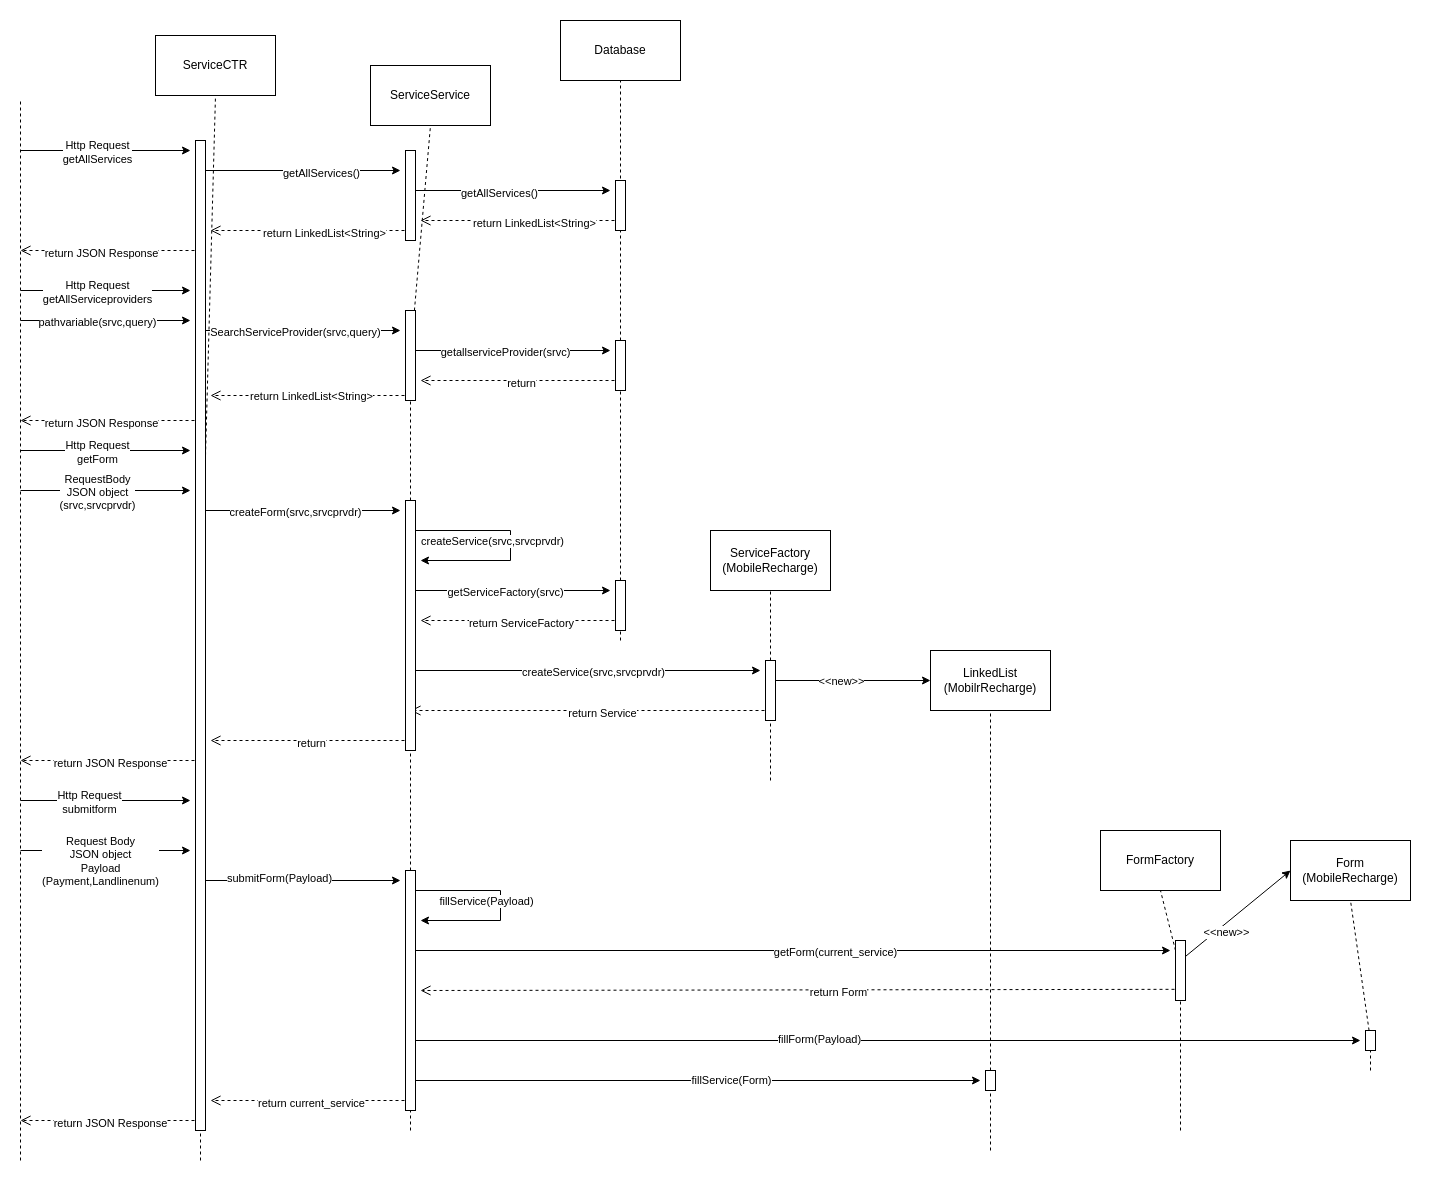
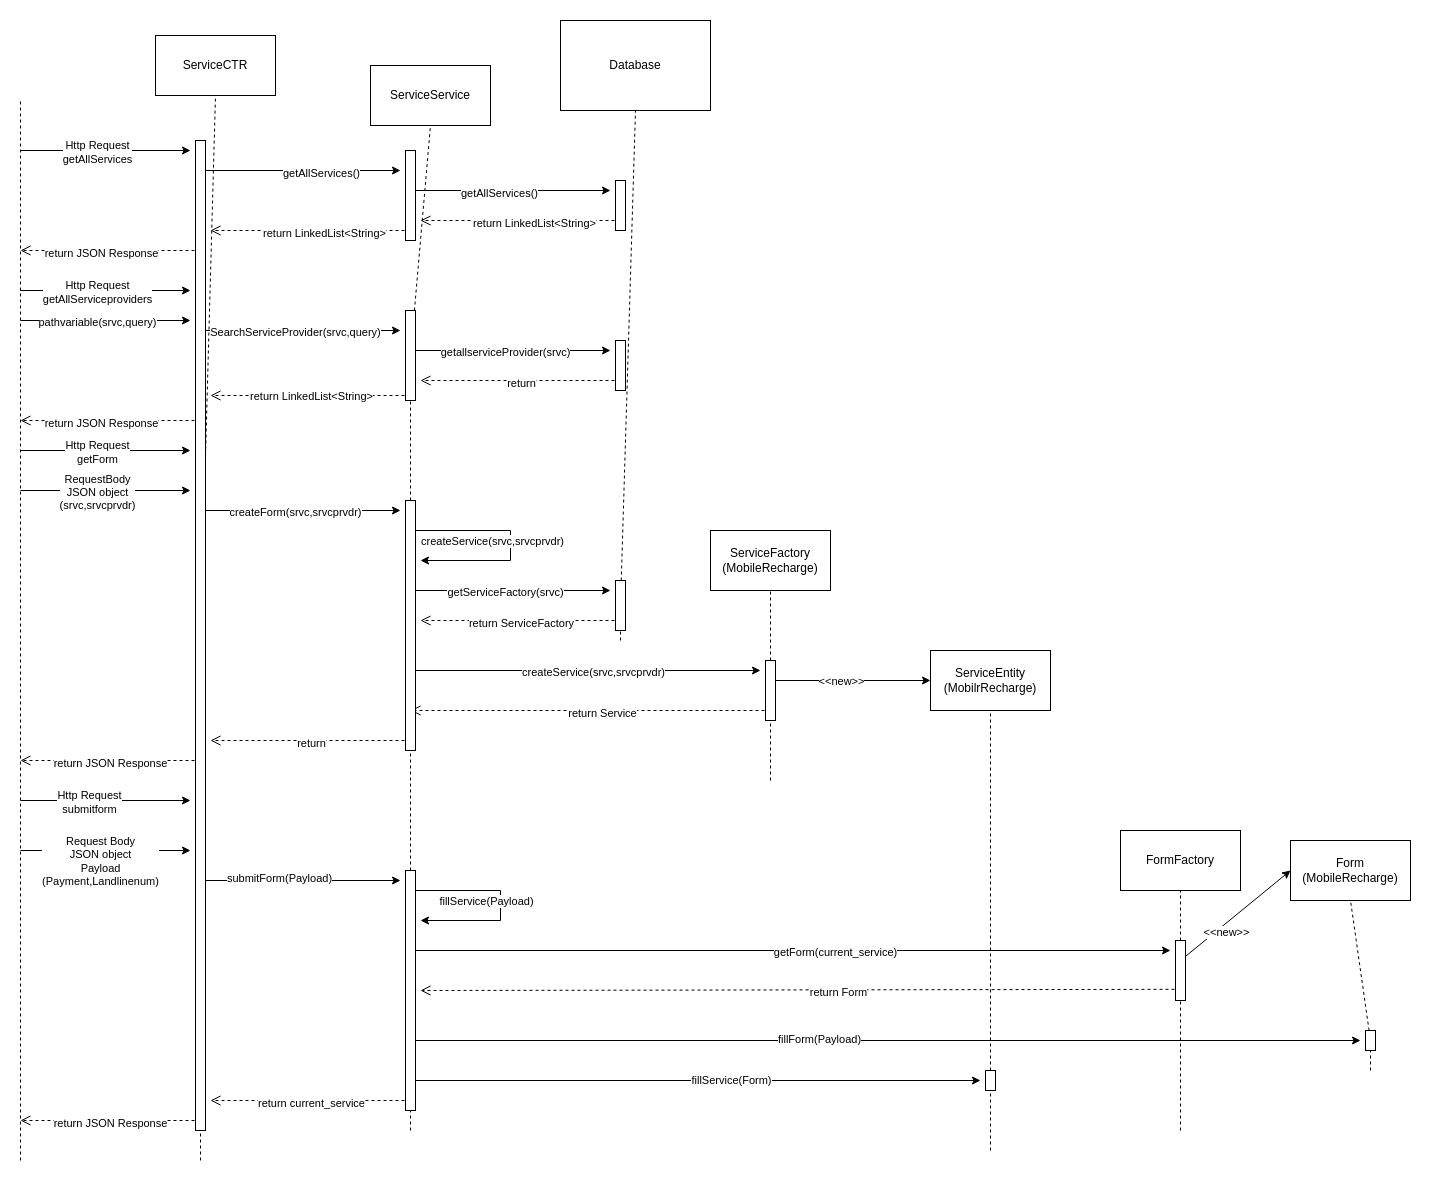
(621, 51) -> (636, 66)
(991, 681) -> (991, 681)
(1161, 861) -> (1181, 861)
